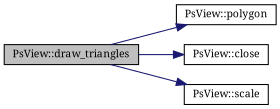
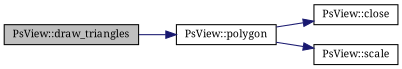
(156, 55) -> (290, 25)
(144, 73) -> (290, 44)
